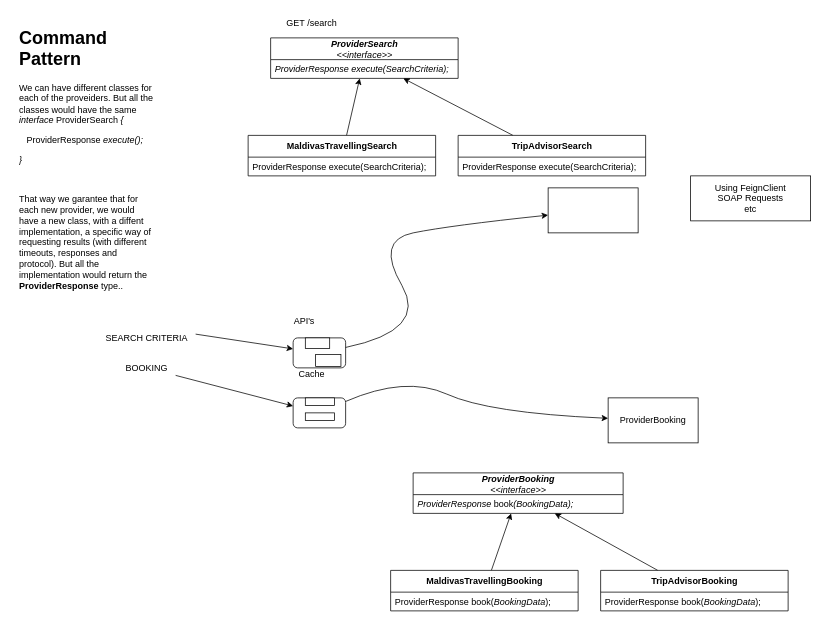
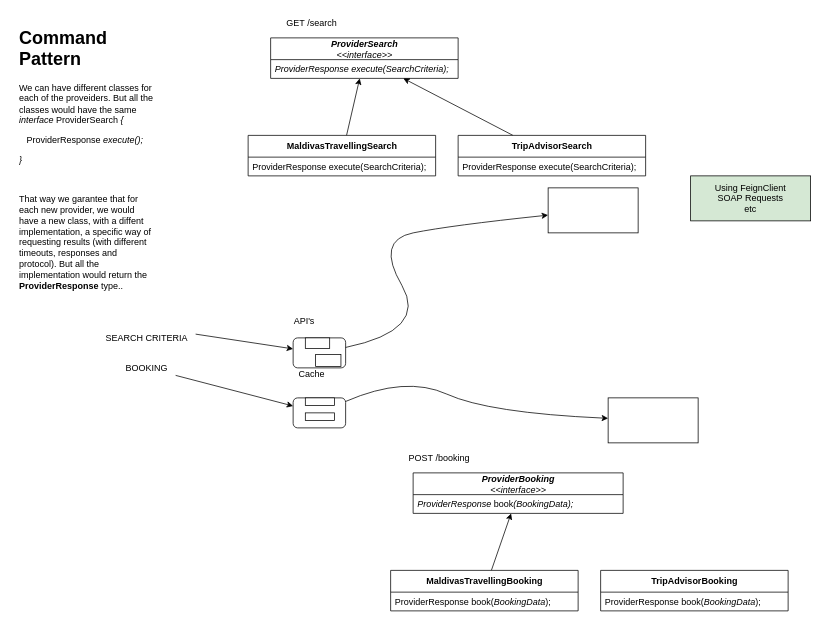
(750, 198) -> (750, 198)
(653, 420) -> none
none -> (439, 458)
(608, 543) -> none
